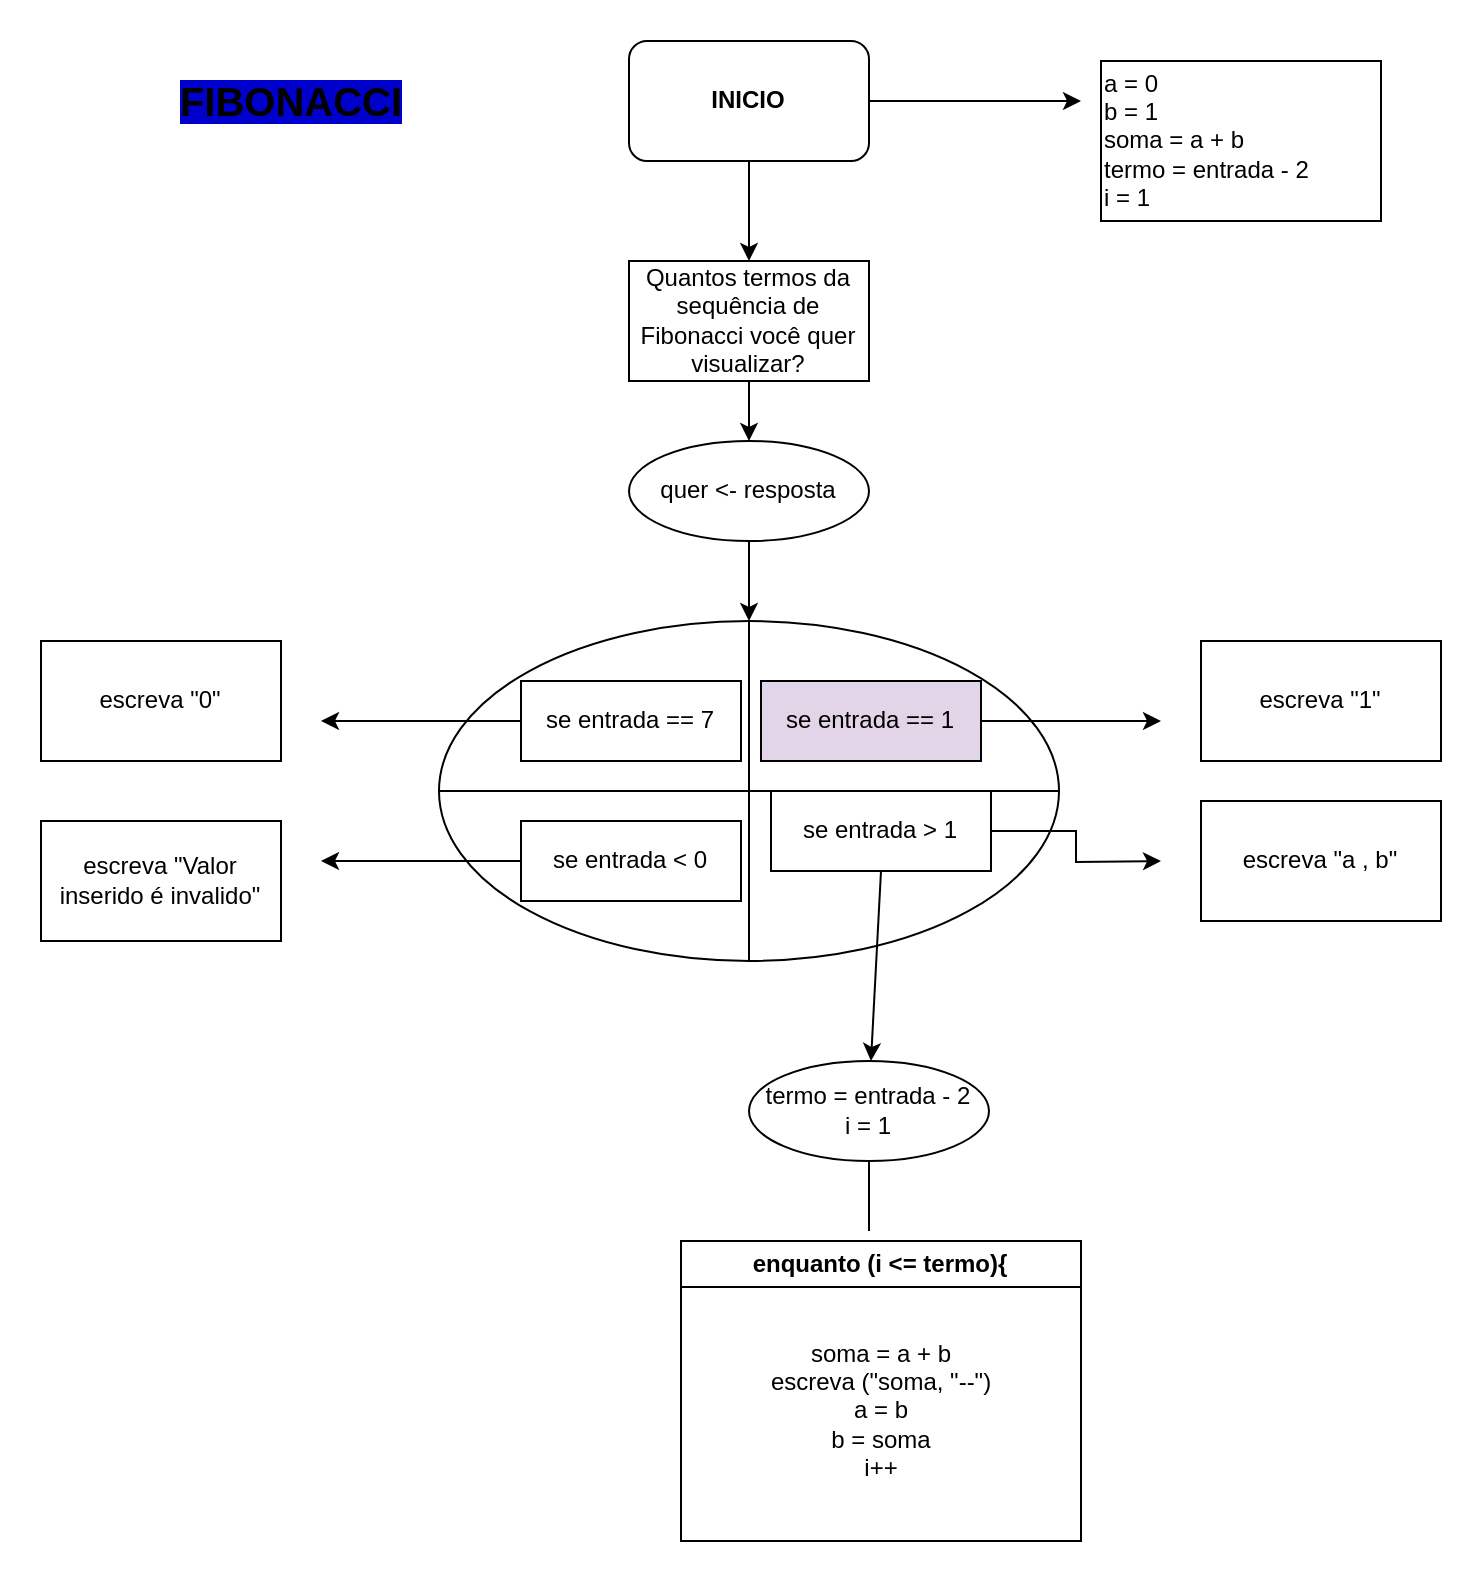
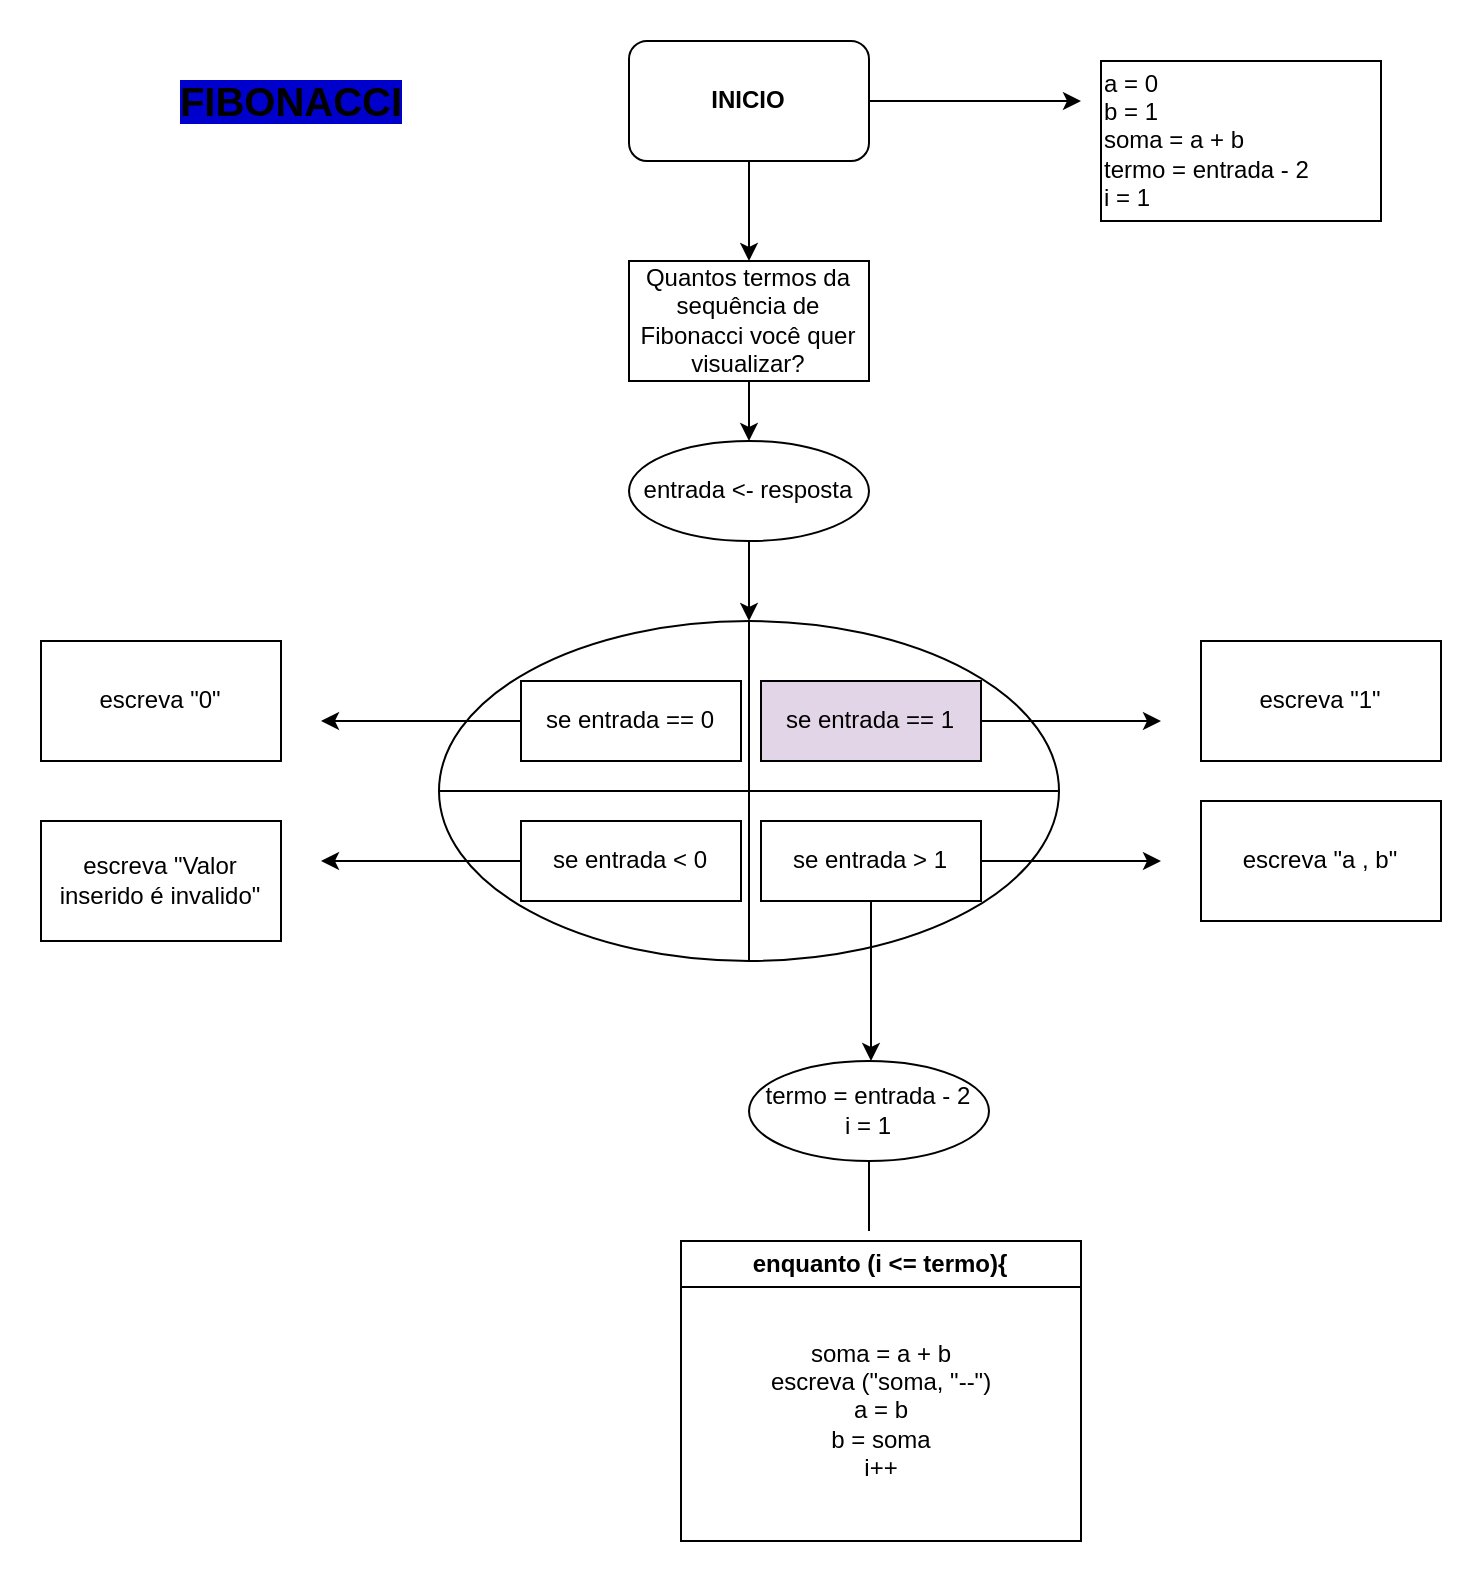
(749, 491) -> (749, 491)
(631, 721) -> (631, 721)
(881, 831) -> (871, 861)
